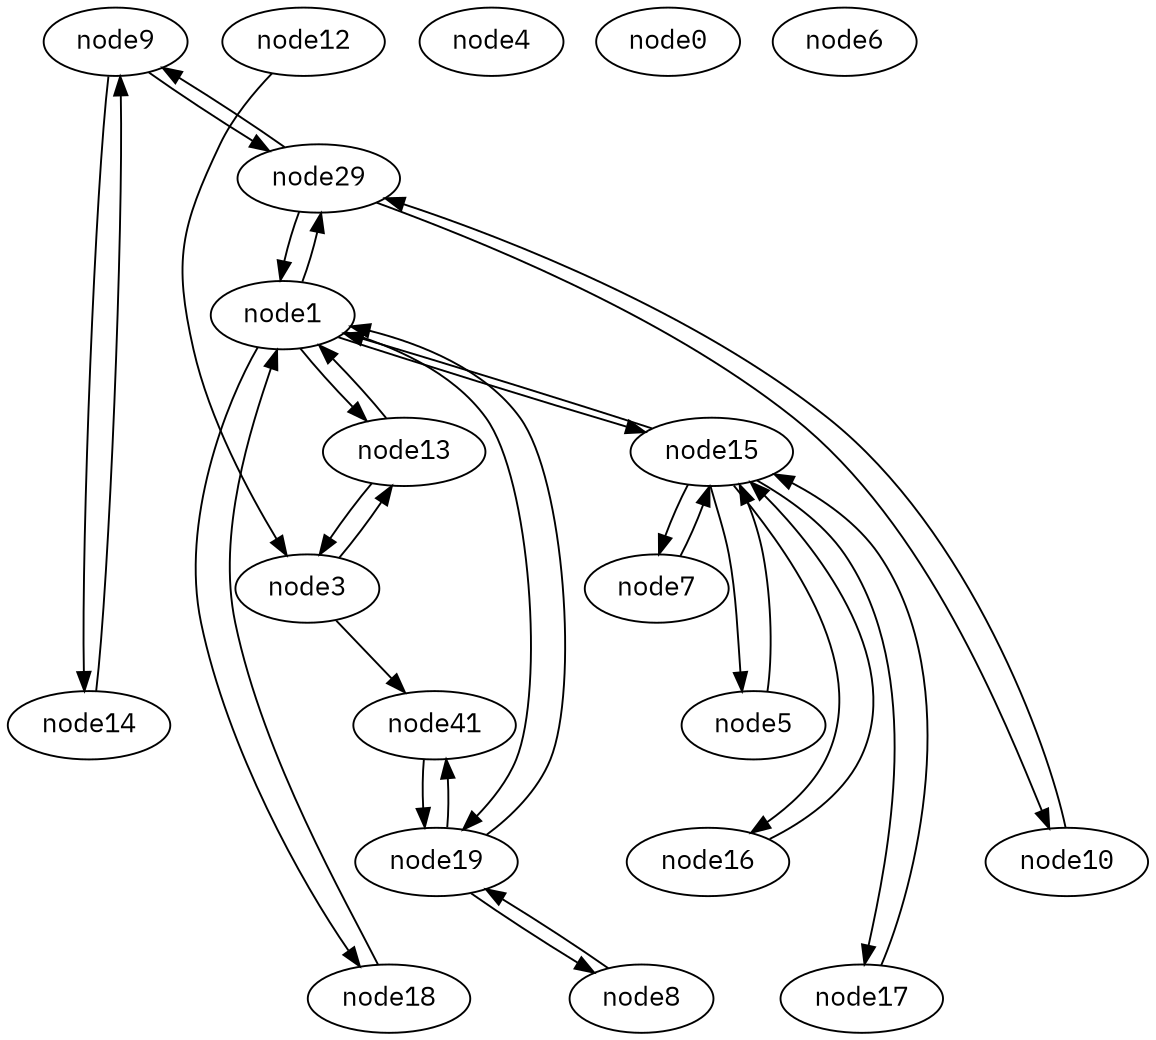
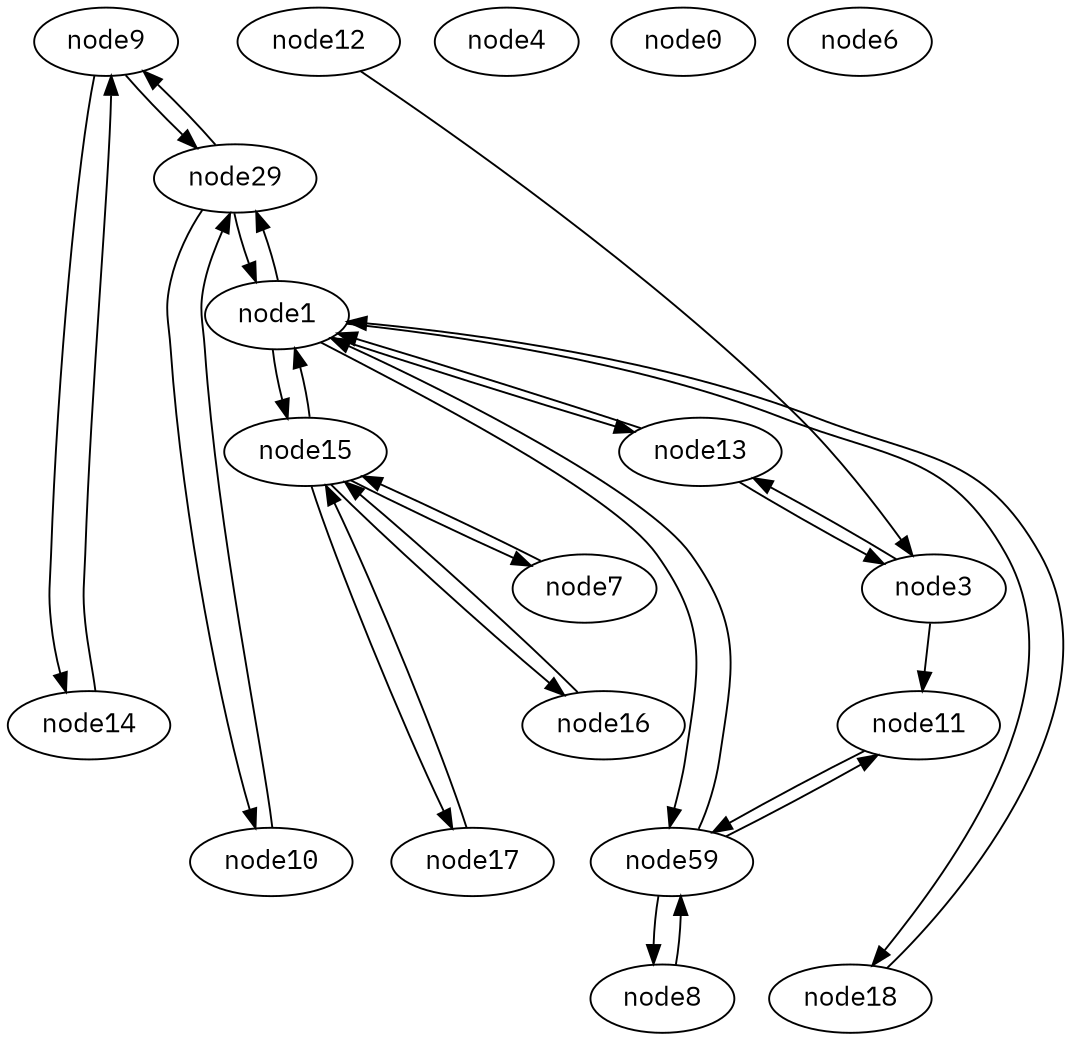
(435, 725) -> (919, 725)
(754, 725) -> none
(436, 862) -> (672, 862)
